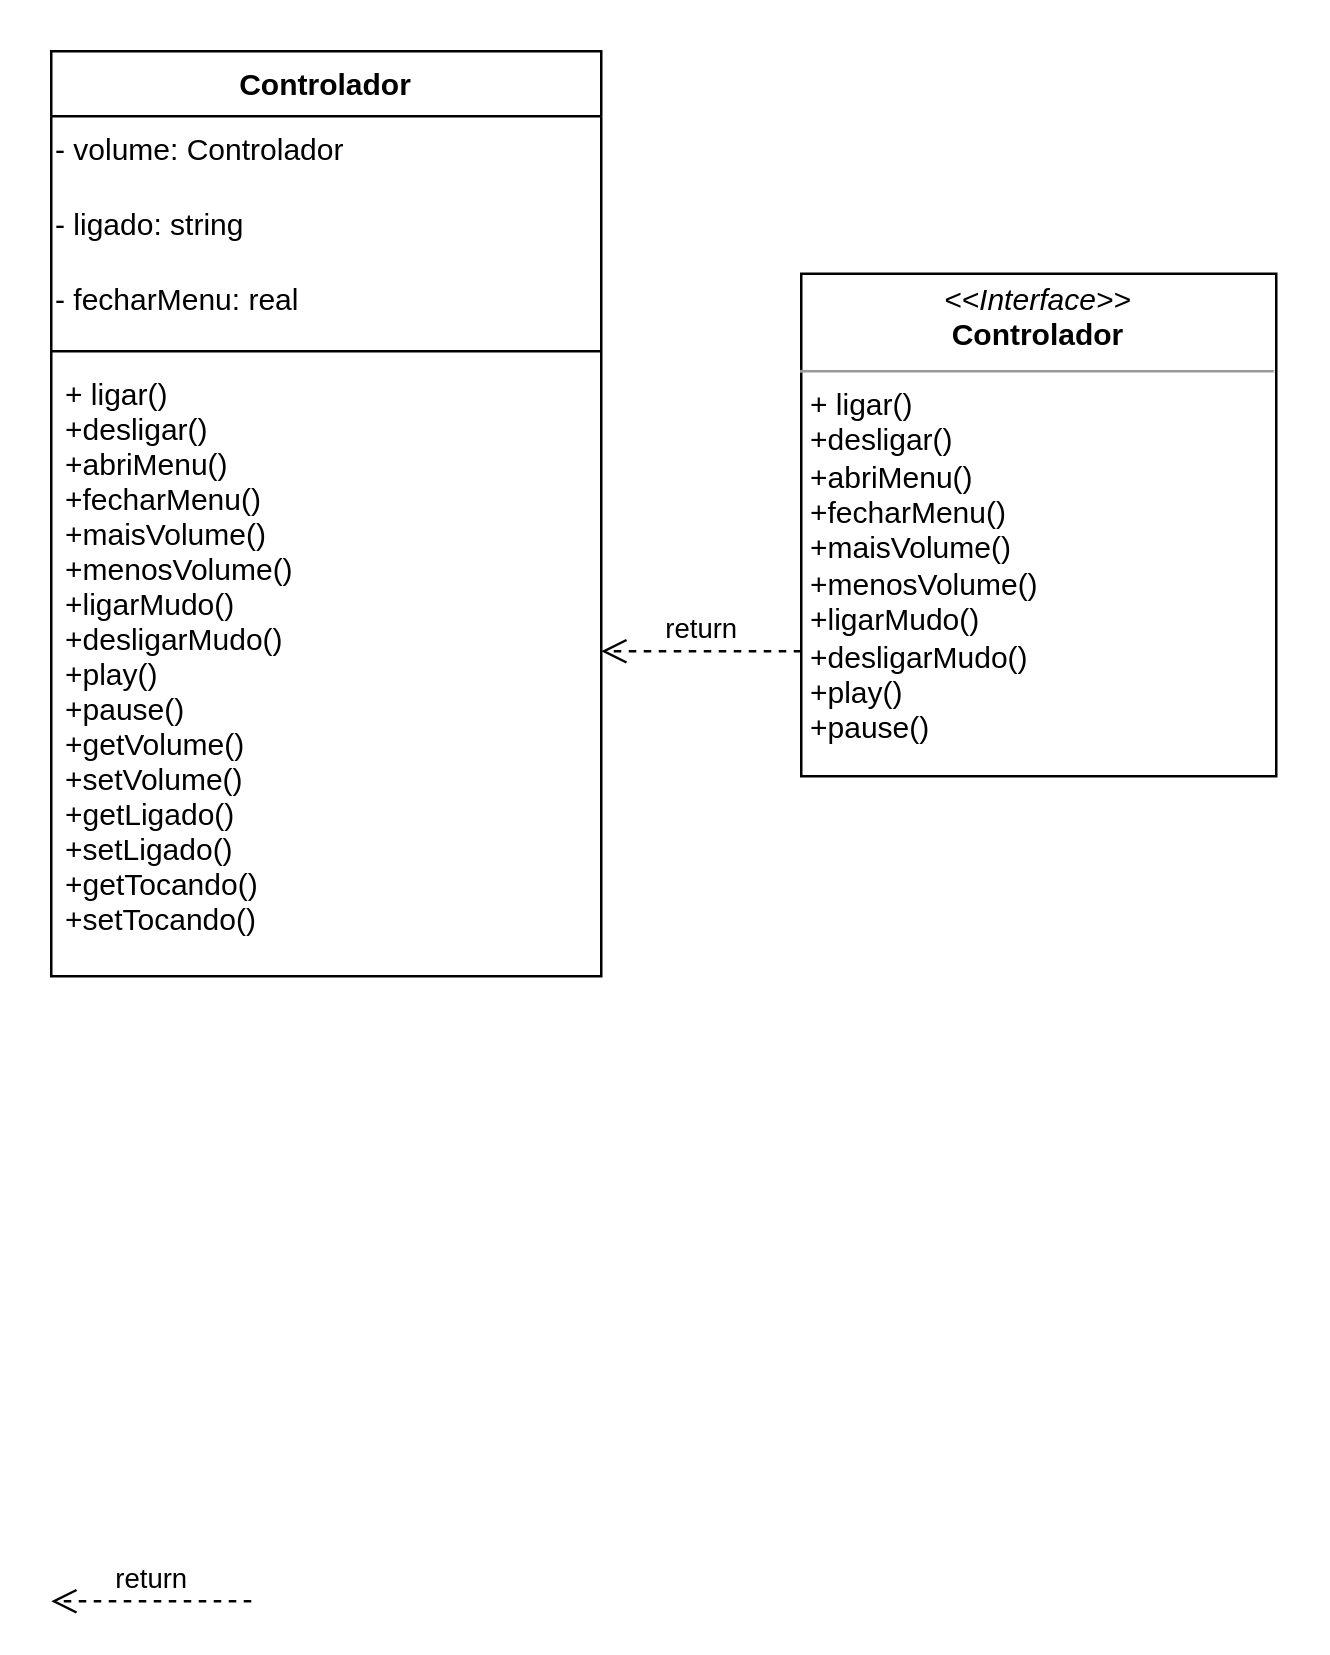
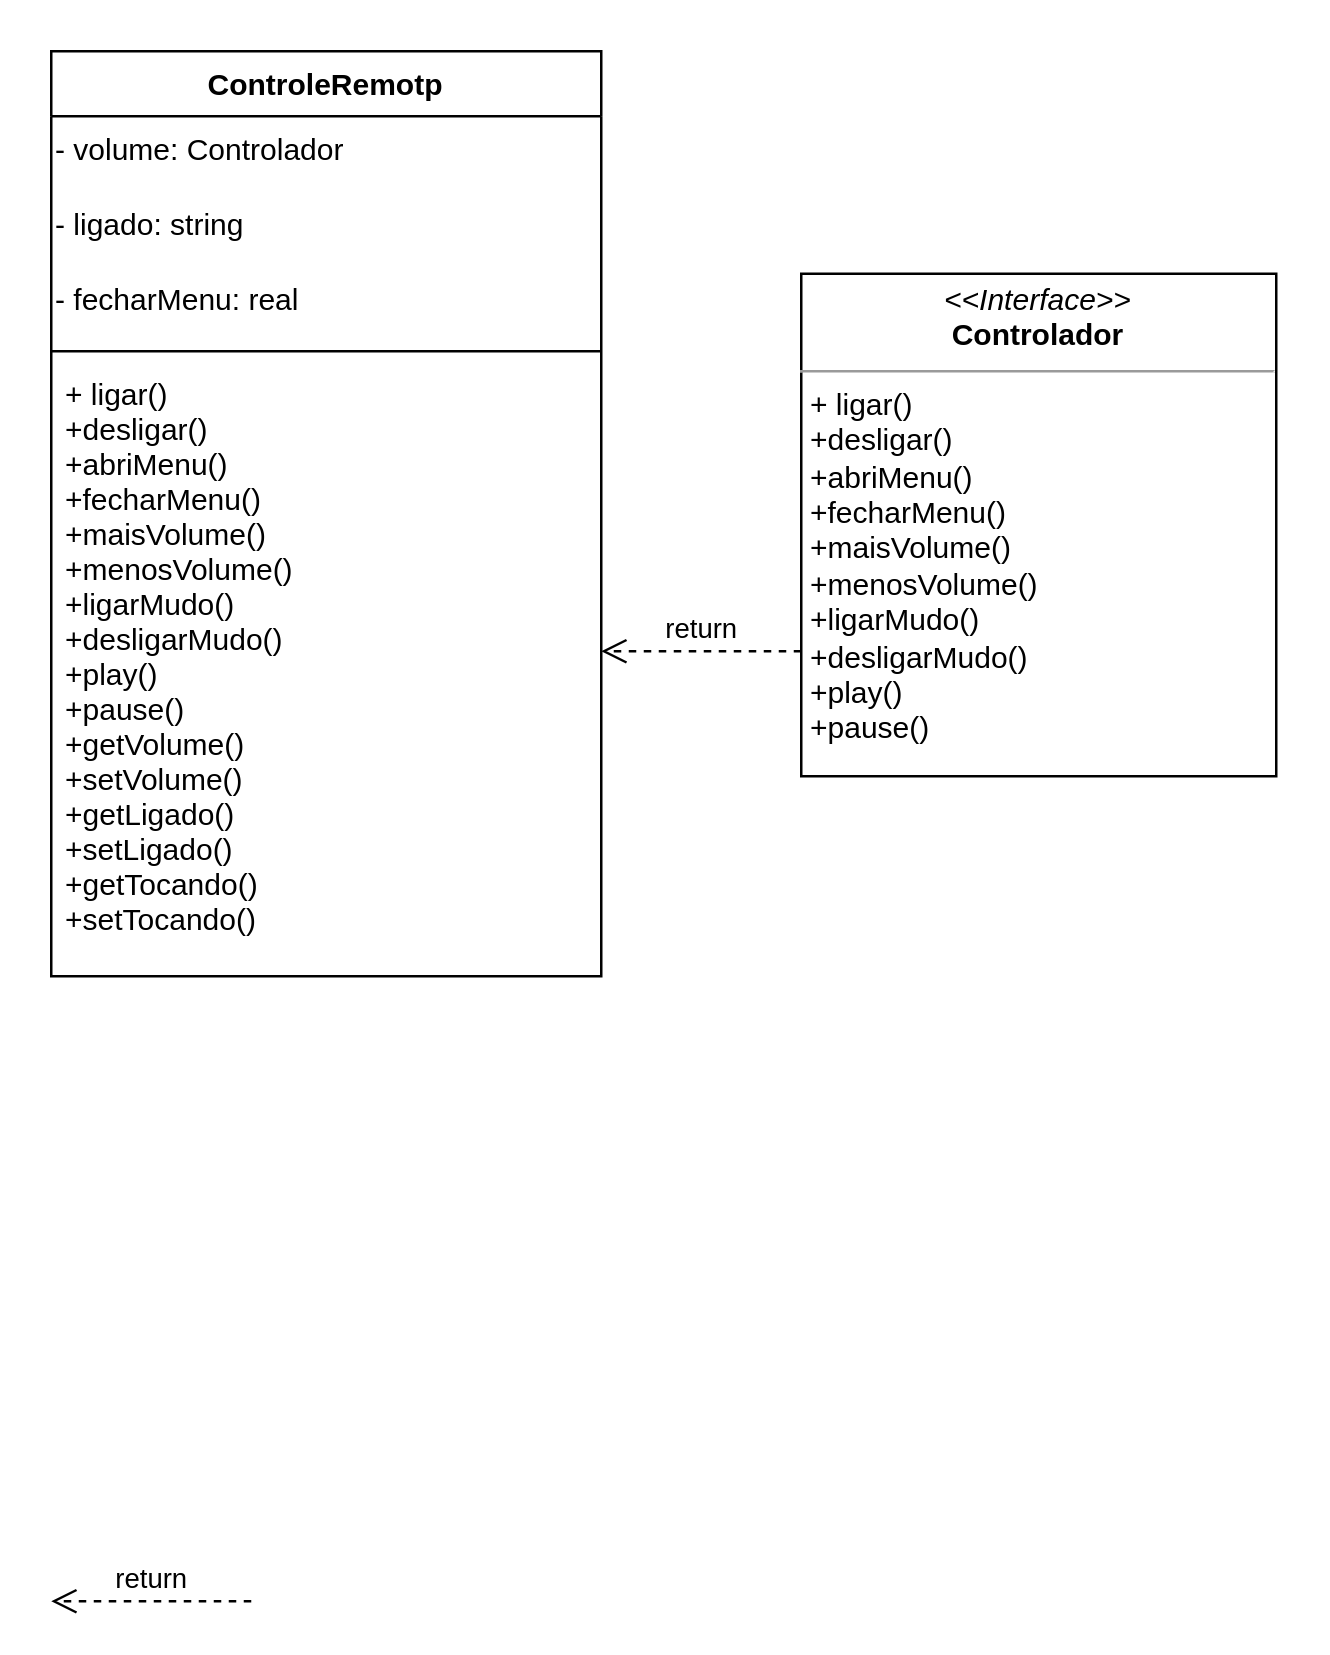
(325, 85) -> (325, 85)
